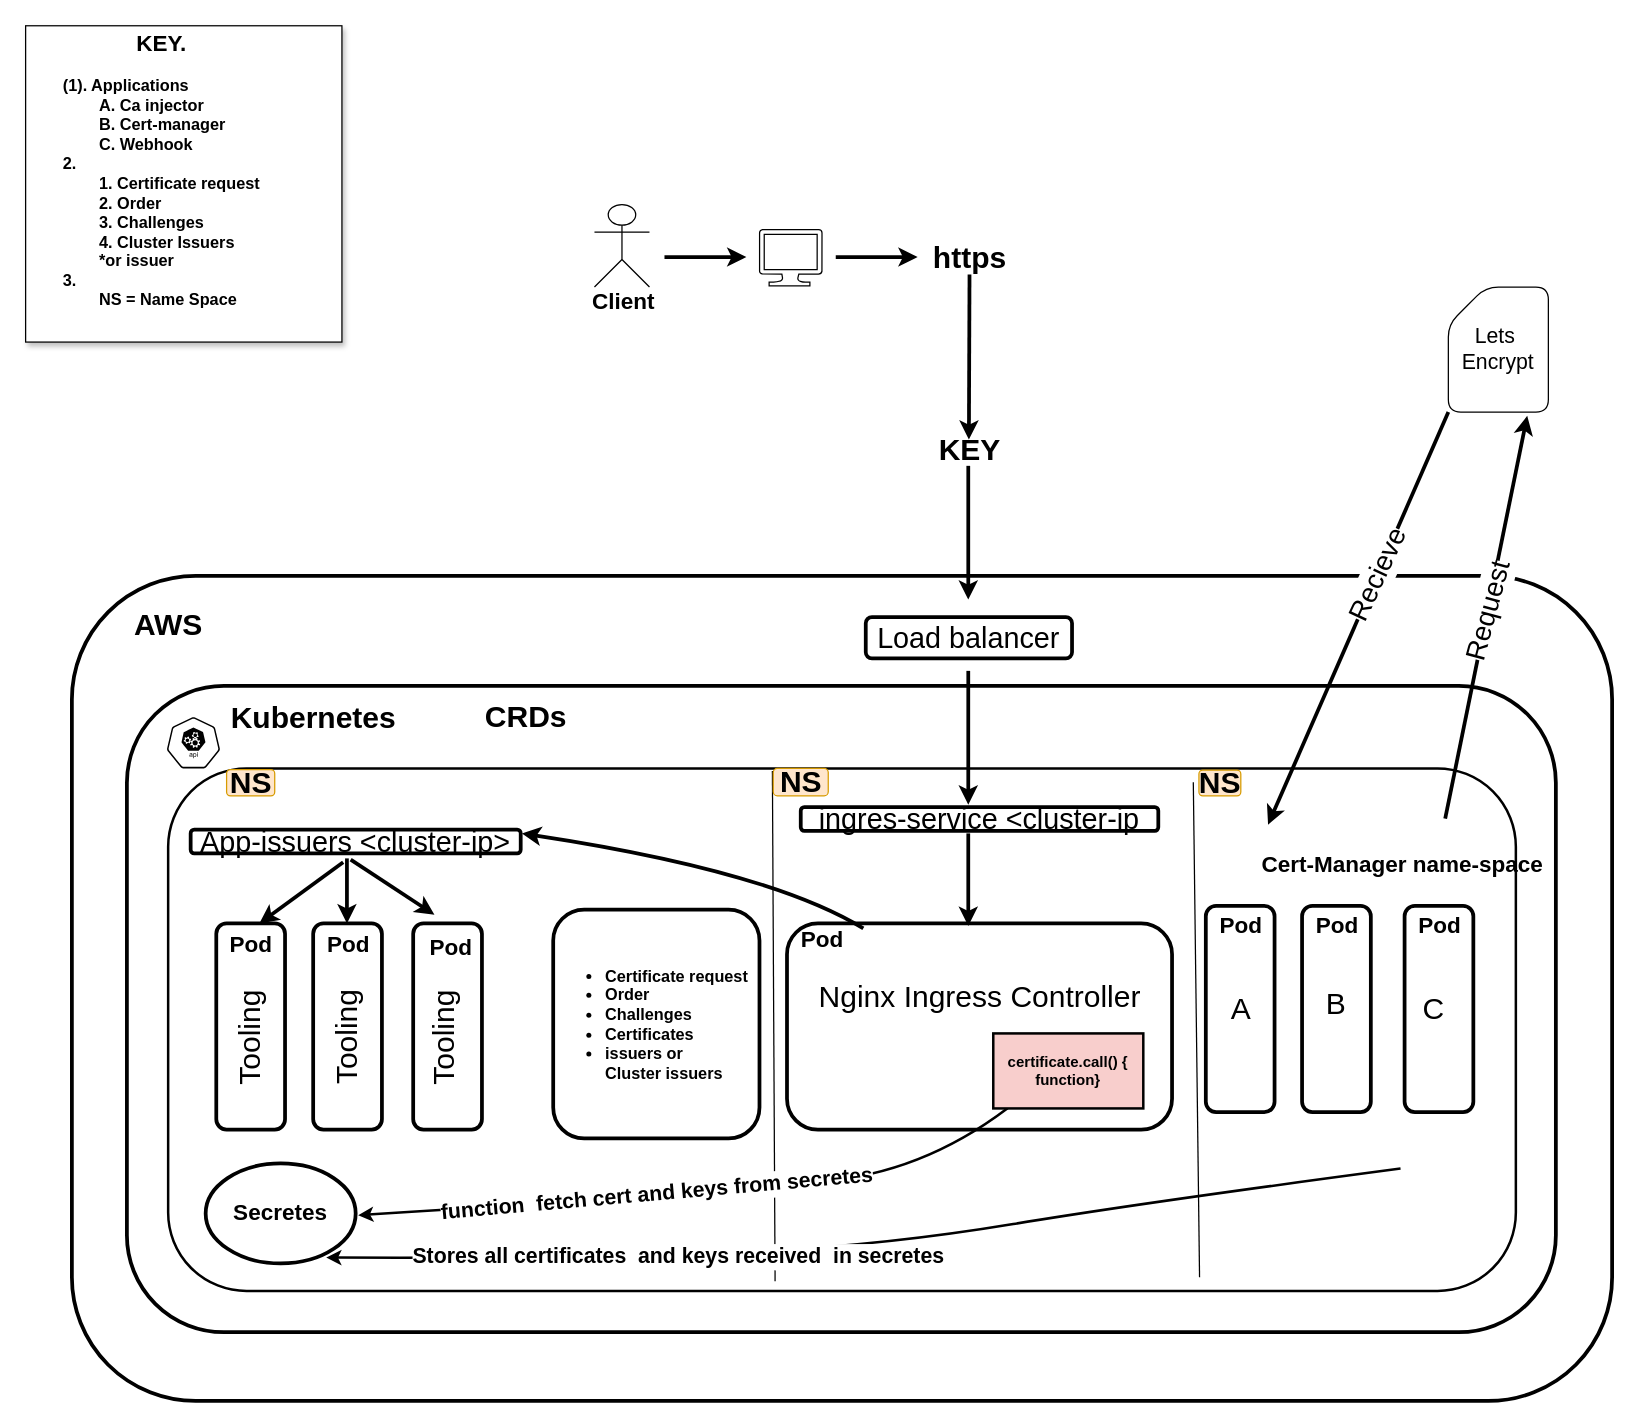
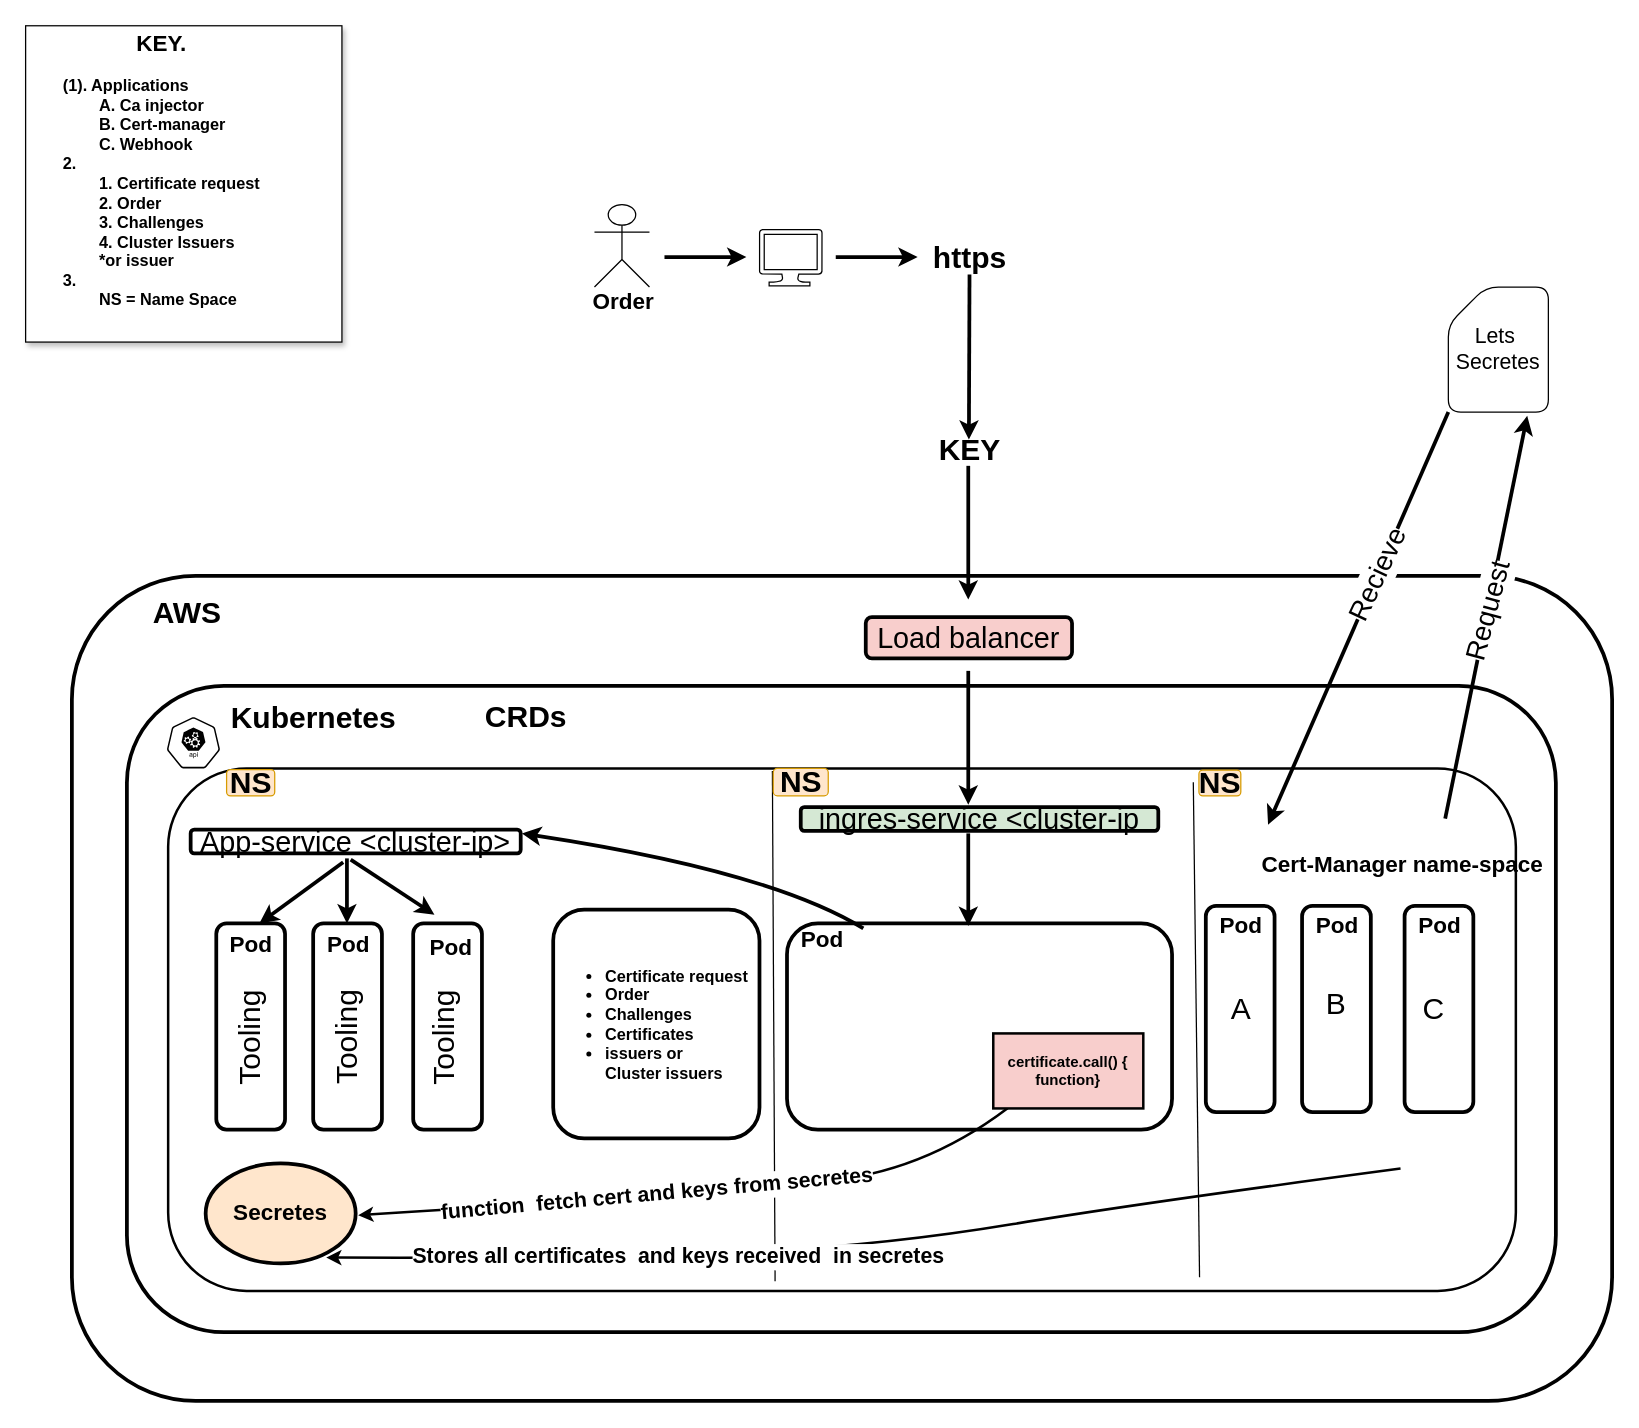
(624, 302) -> (624, 302)
(1498, 349) -> (1498, 349)
(168, 626) -> (187, 613)
(969, 638) -> (969, 638)
(979, 819) -> (979, 819)
(356, 842) -> (356, 842)
(979, 996) -> none
(281, 1213) -> (281, 1213)
